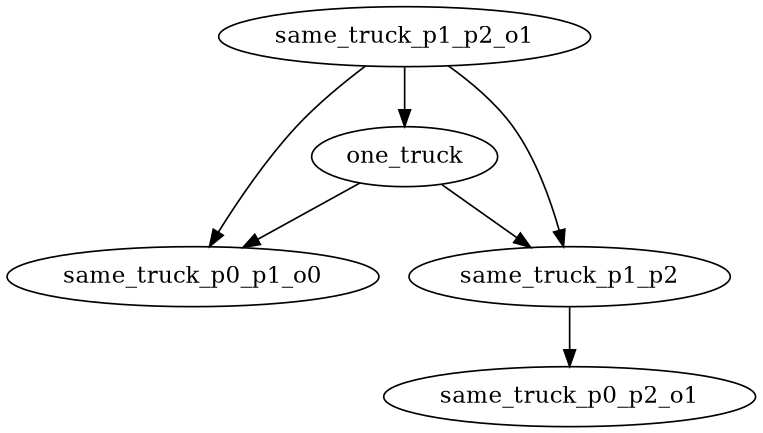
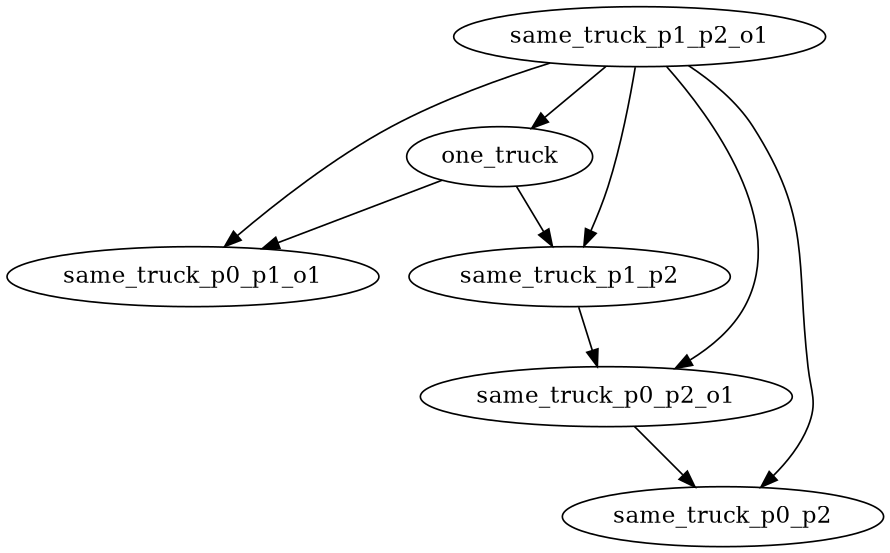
none -> (753, 214)
(193, 277) -> (193, 277)
none -> (723, 517)
